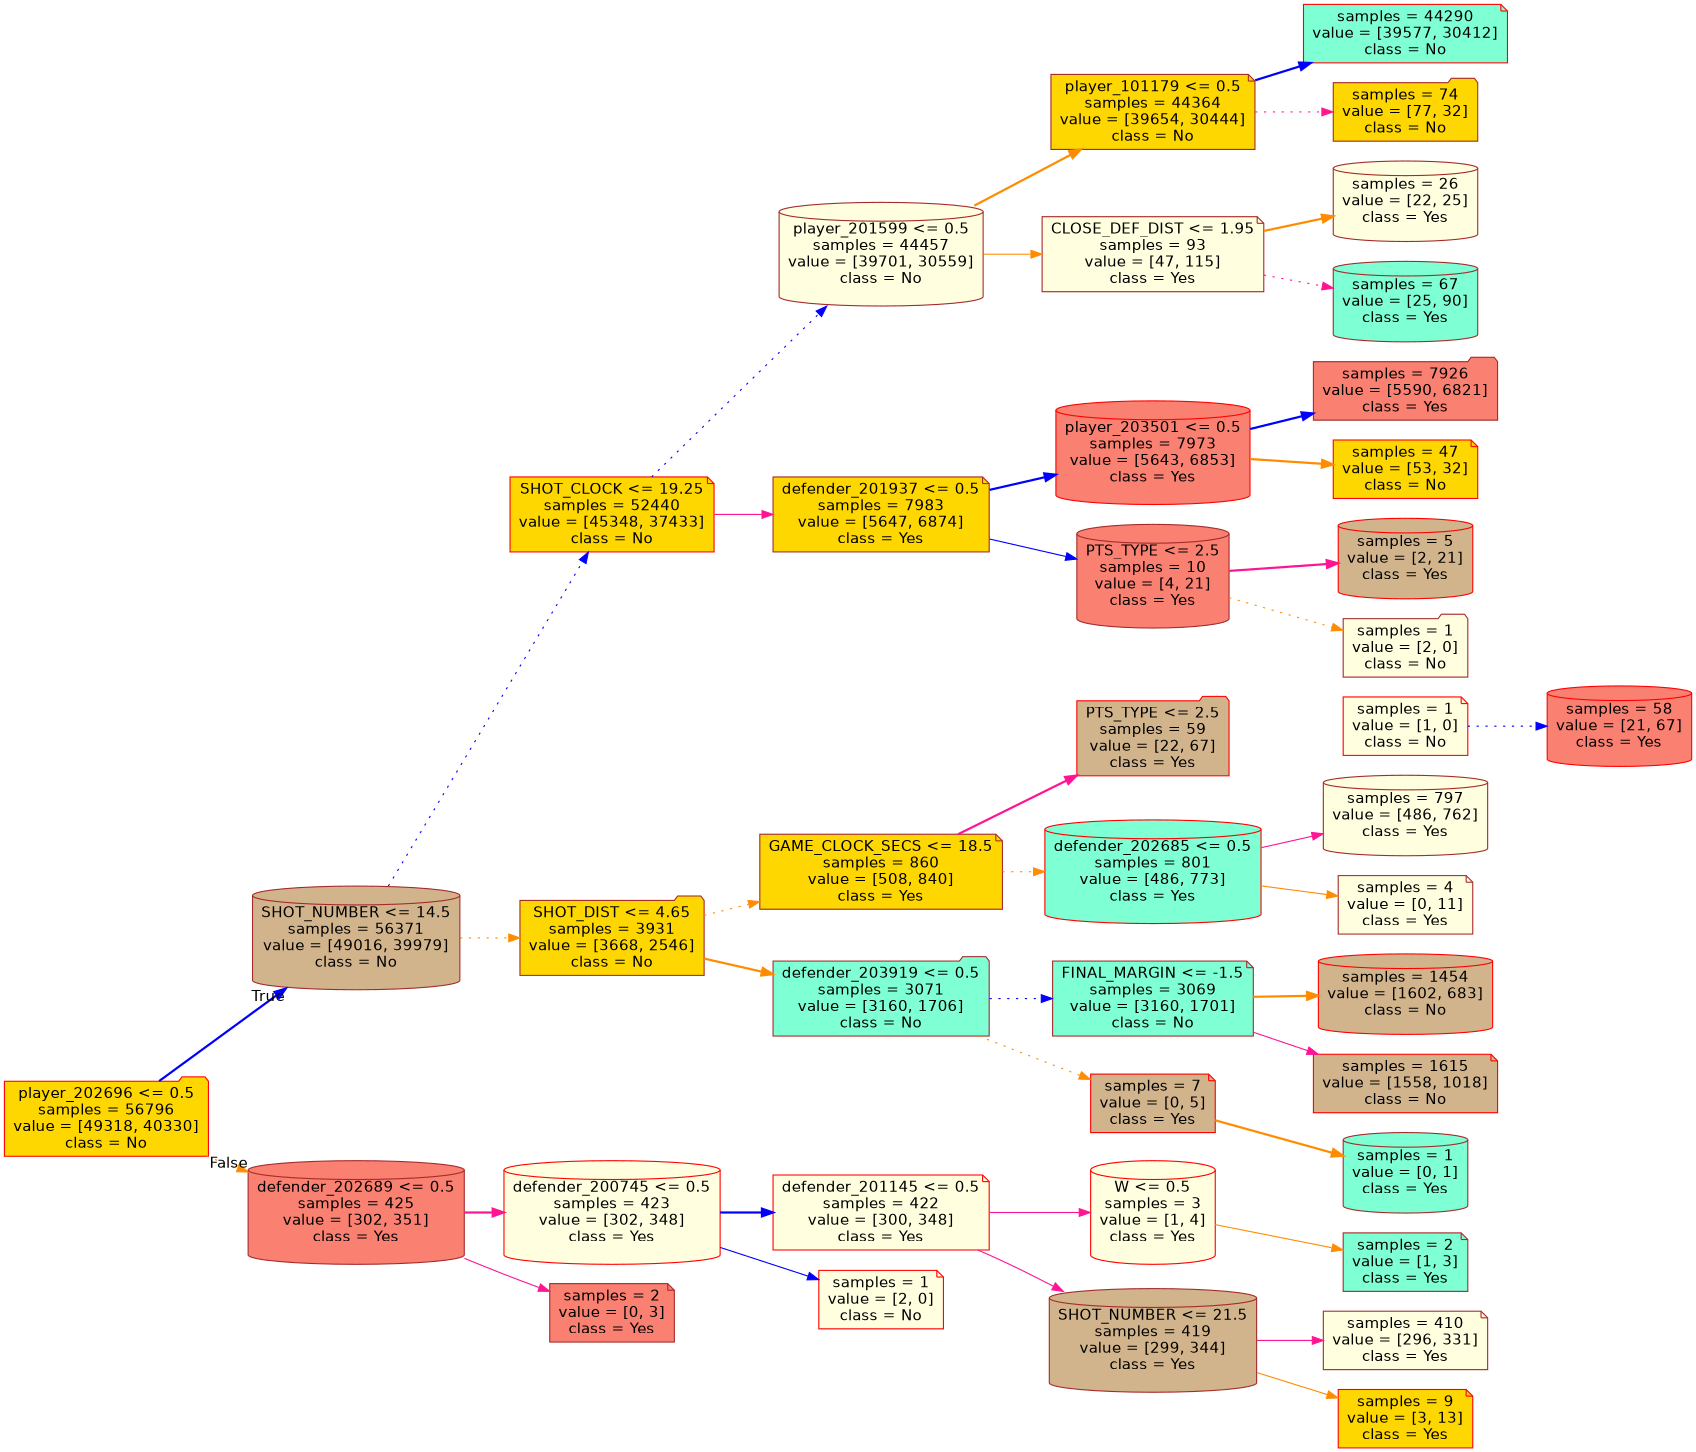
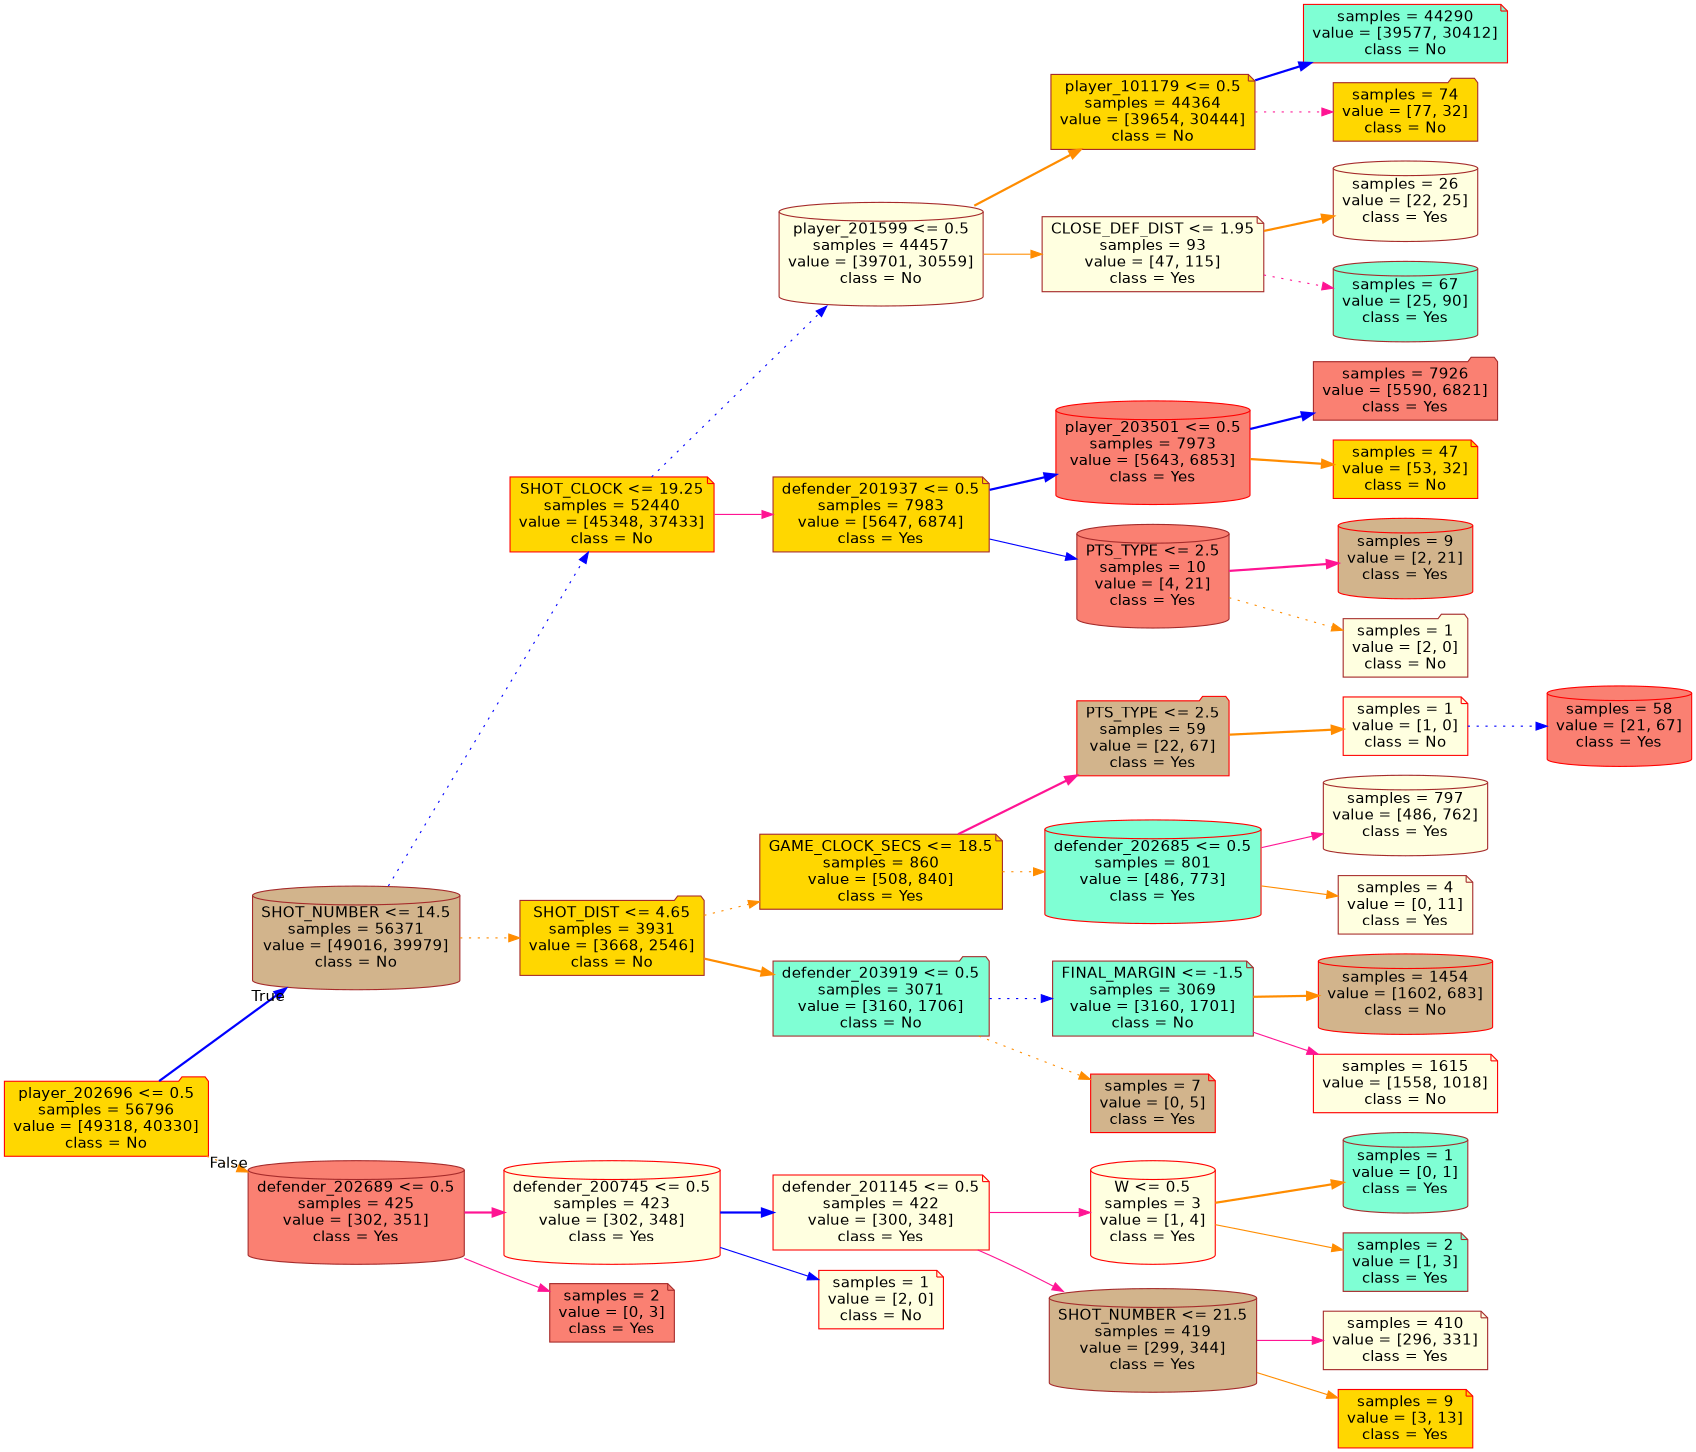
(1405, 559) -> (1405, 559)
none -> (1280, 732)
(1405, 1083) -> (1405, 1083)
(1274, 1137) -> (1273, 1194)
